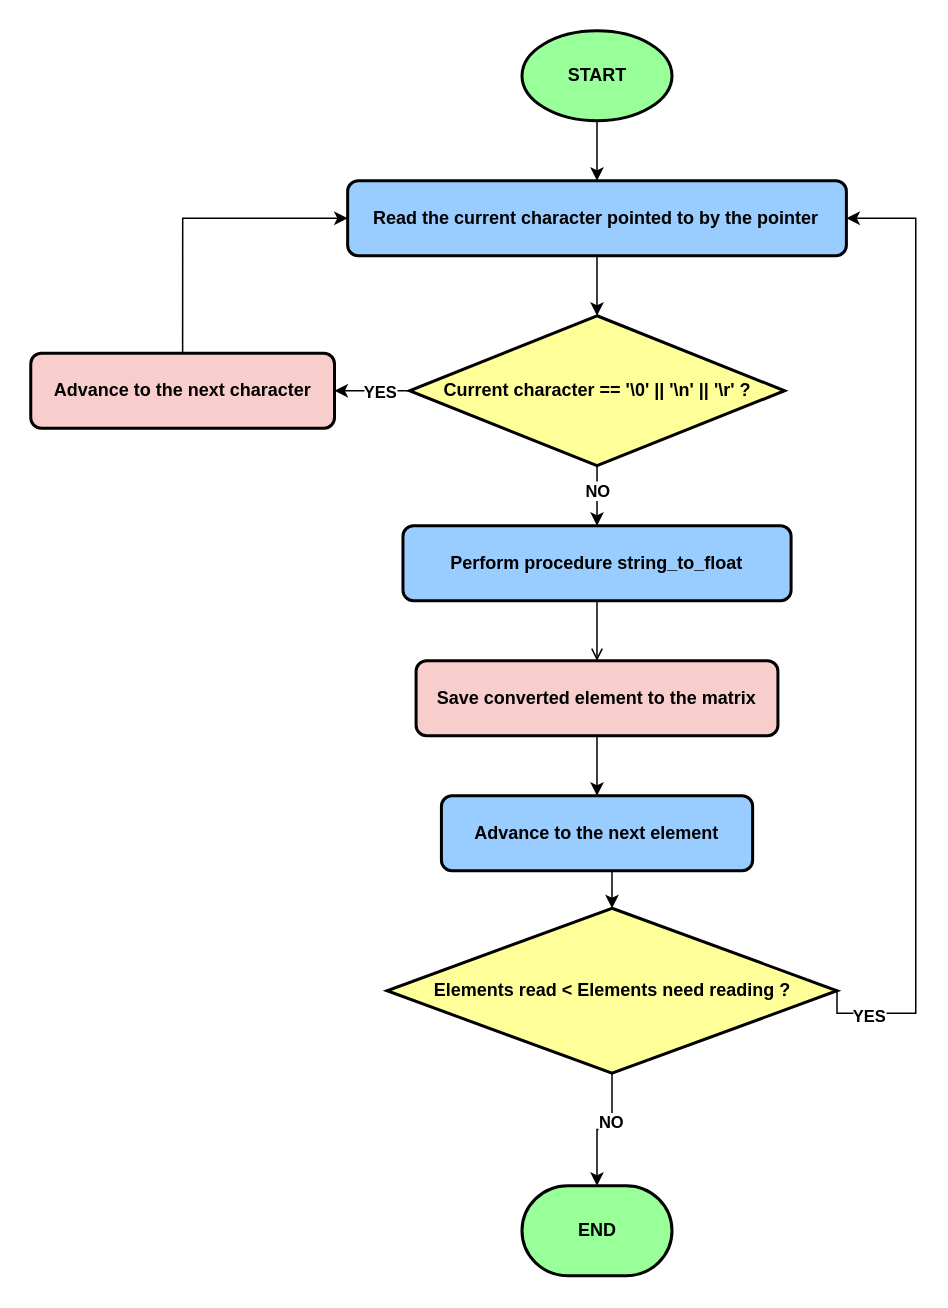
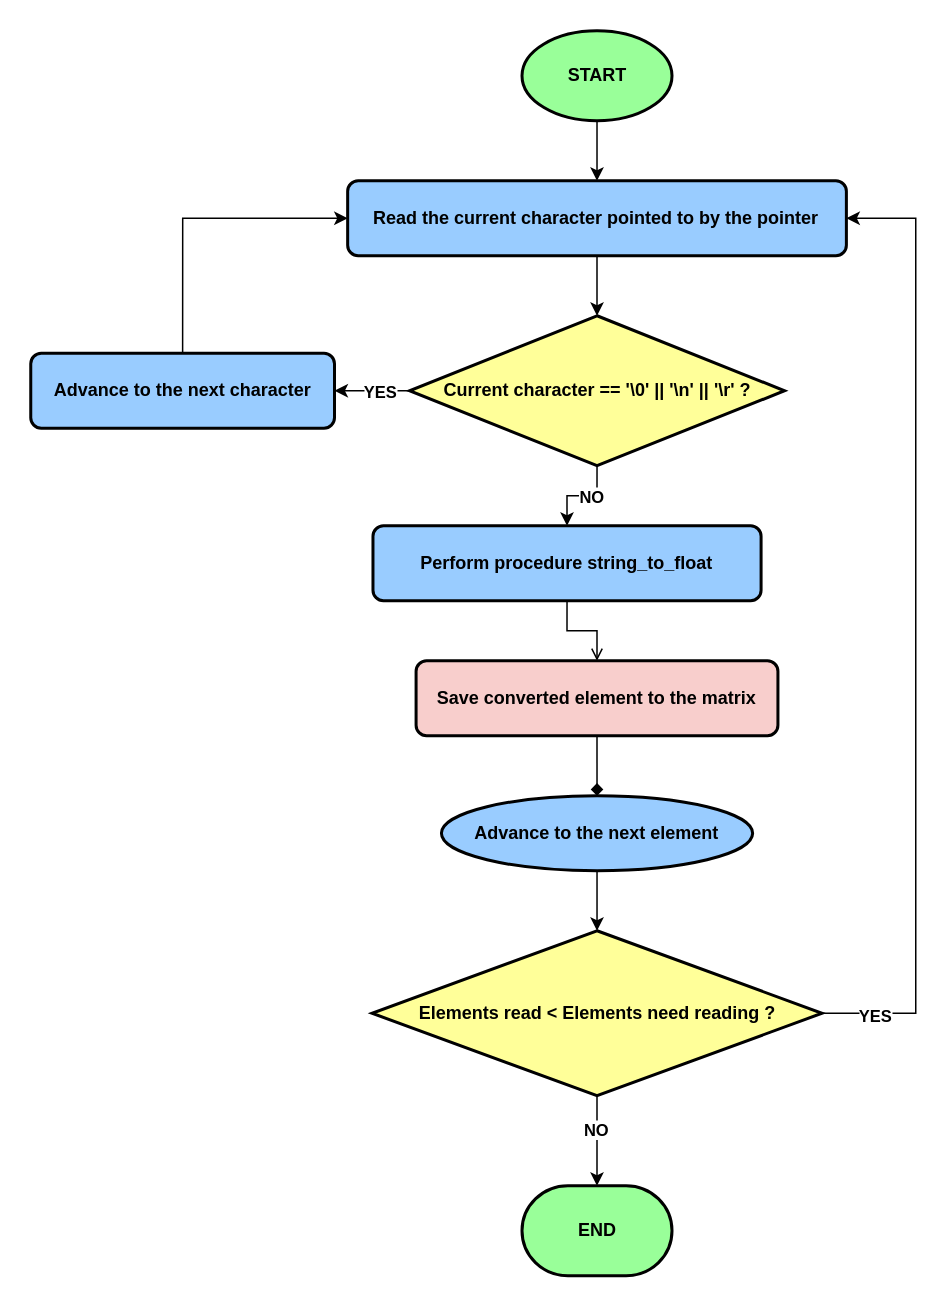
(183, 391) -> (183, 391)
(597, 563) -> (567, 563)
(597, 784) -> (597, 783)
(597, 833) -> (597, 833)
(612, 991) -> (597, 1013)
